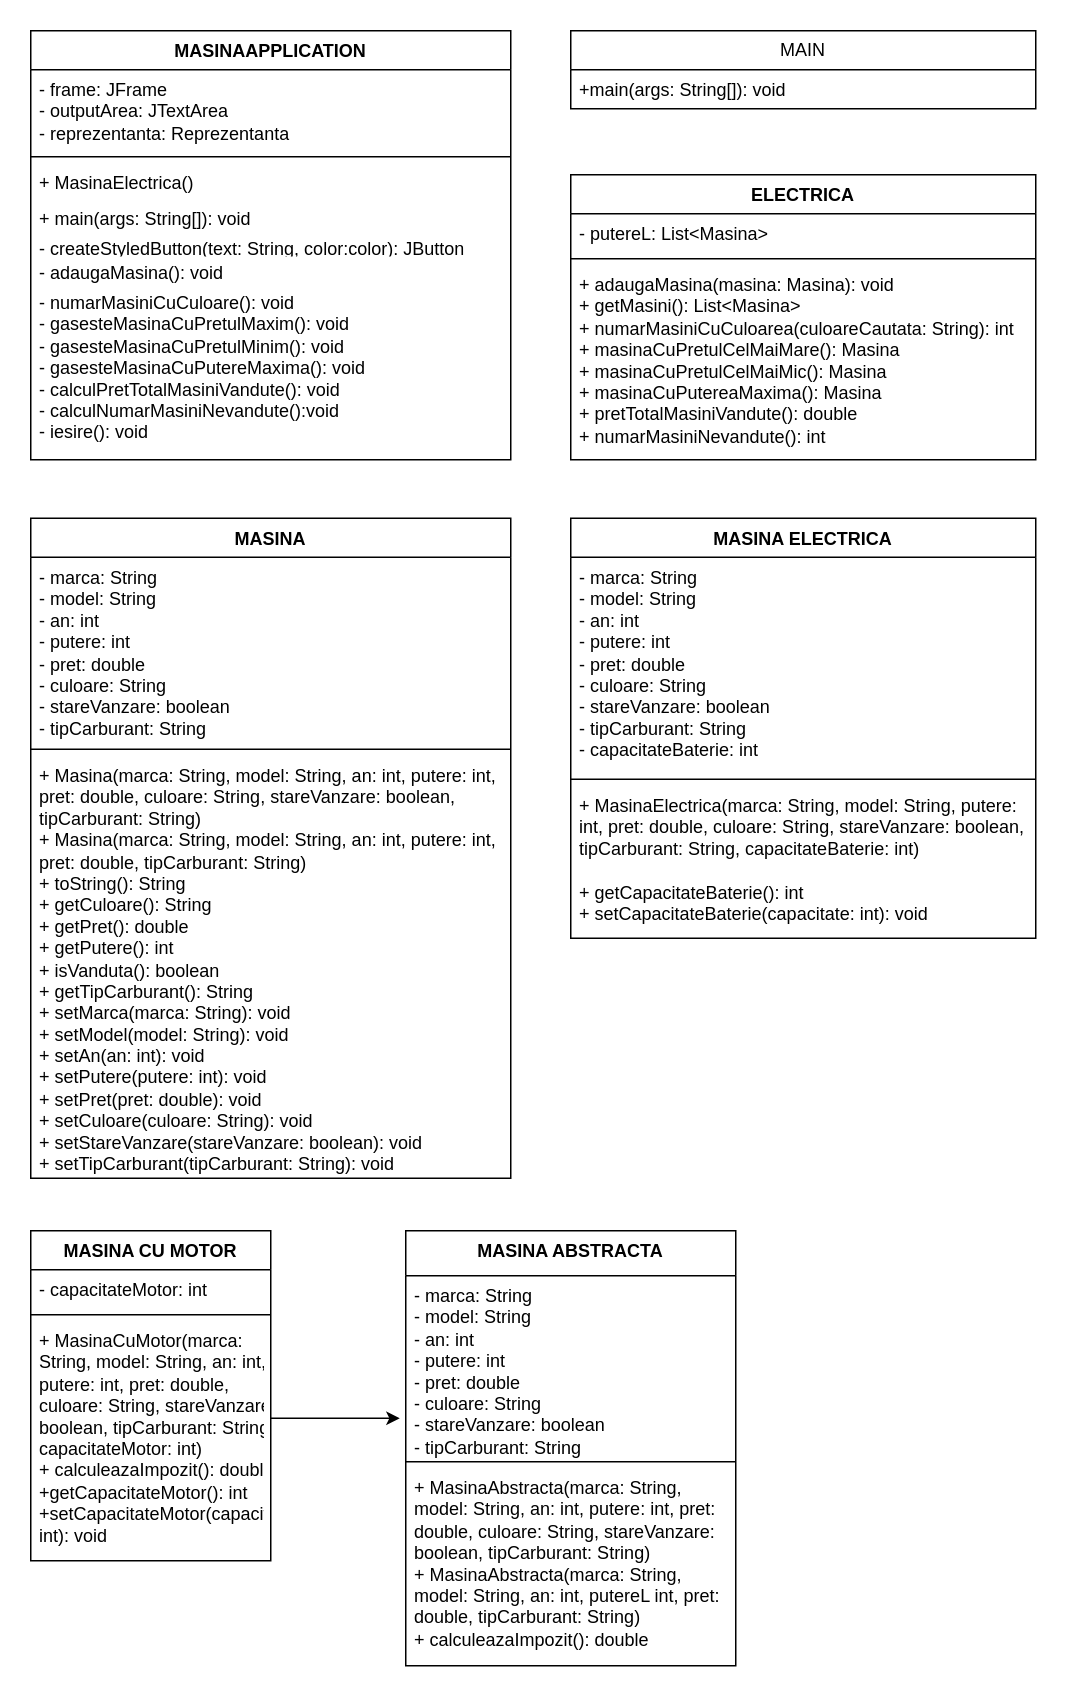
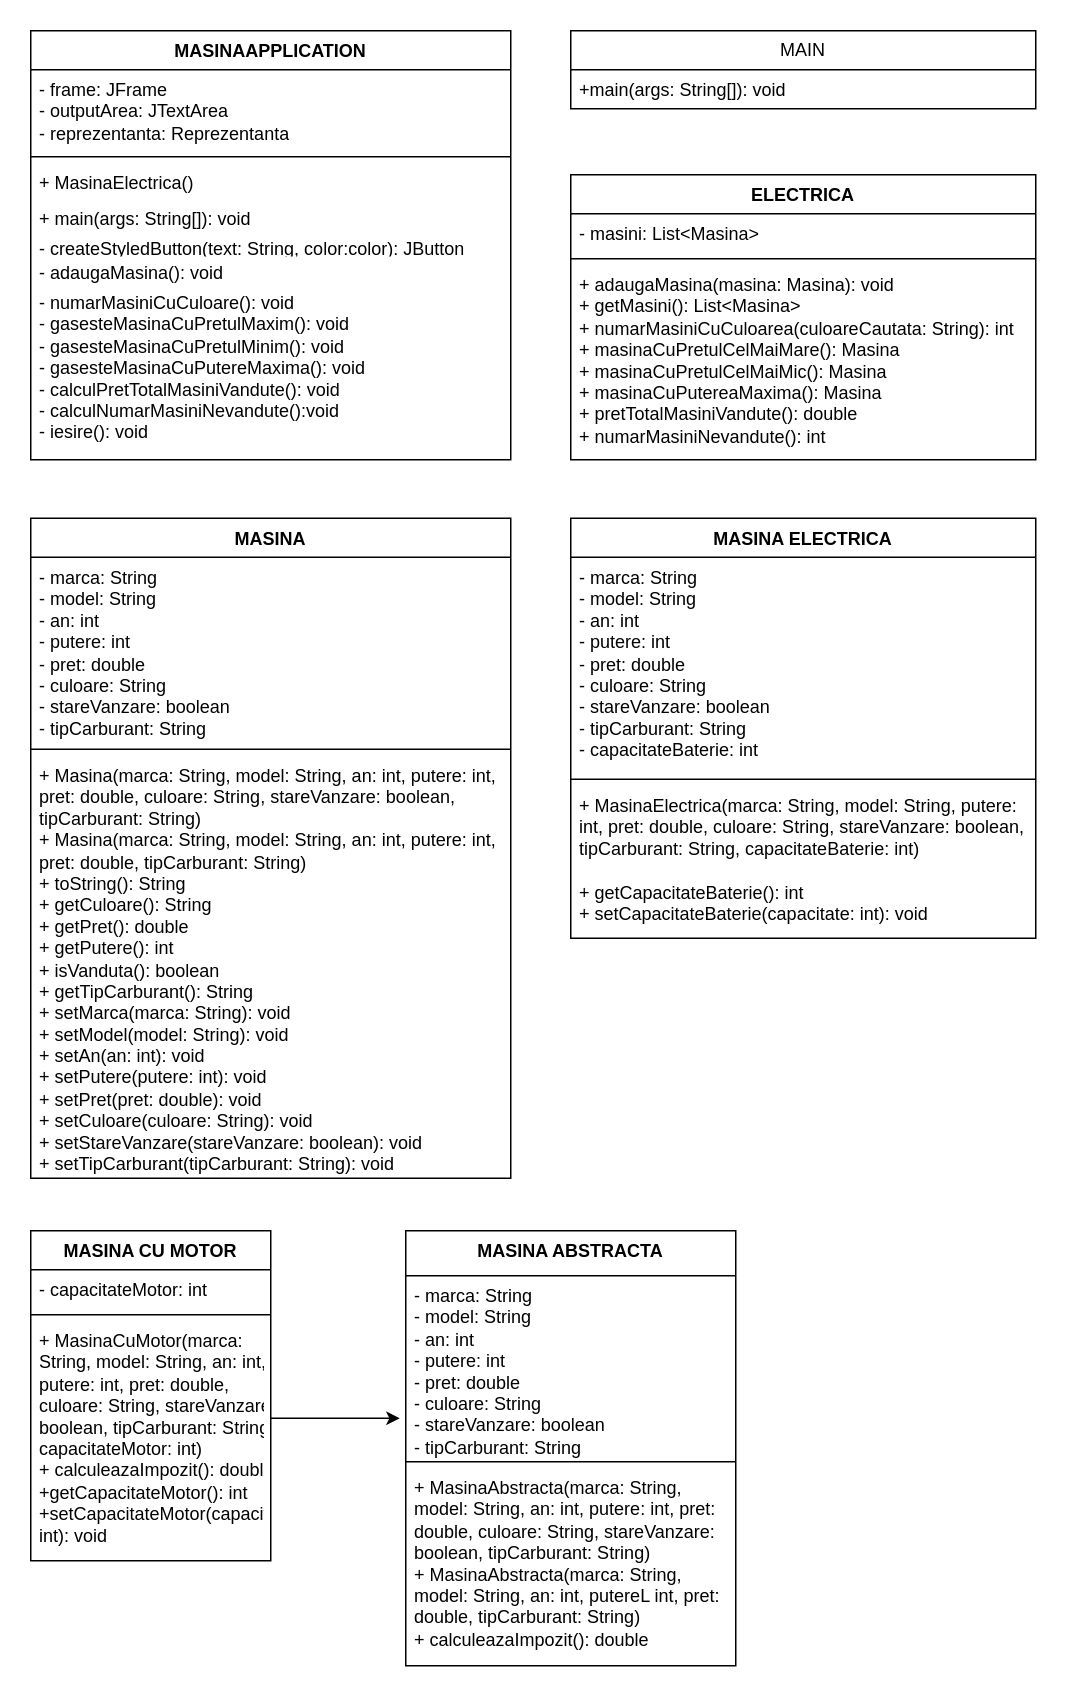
(684, 235) -> (674, 235)
